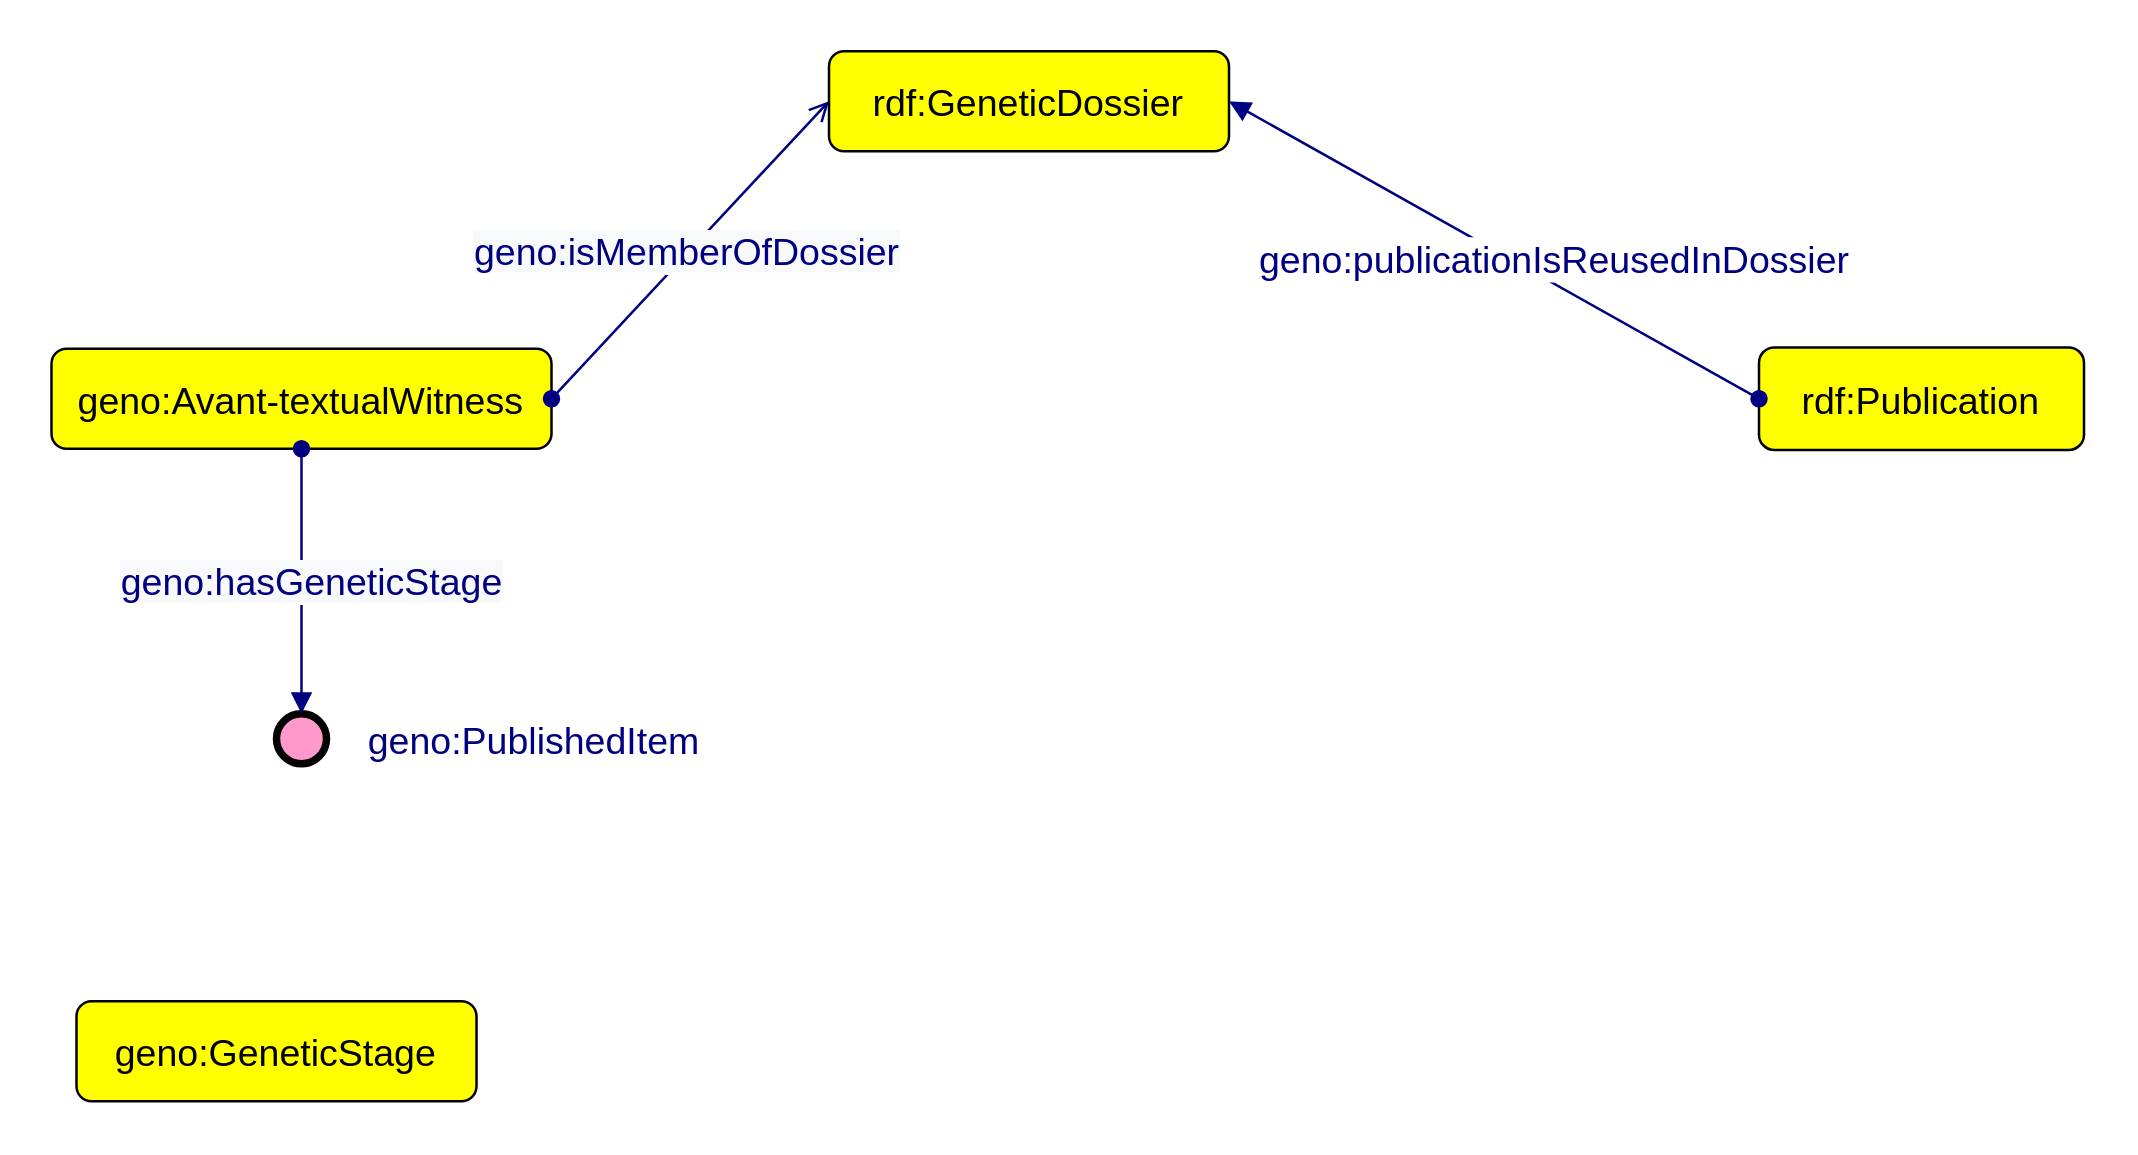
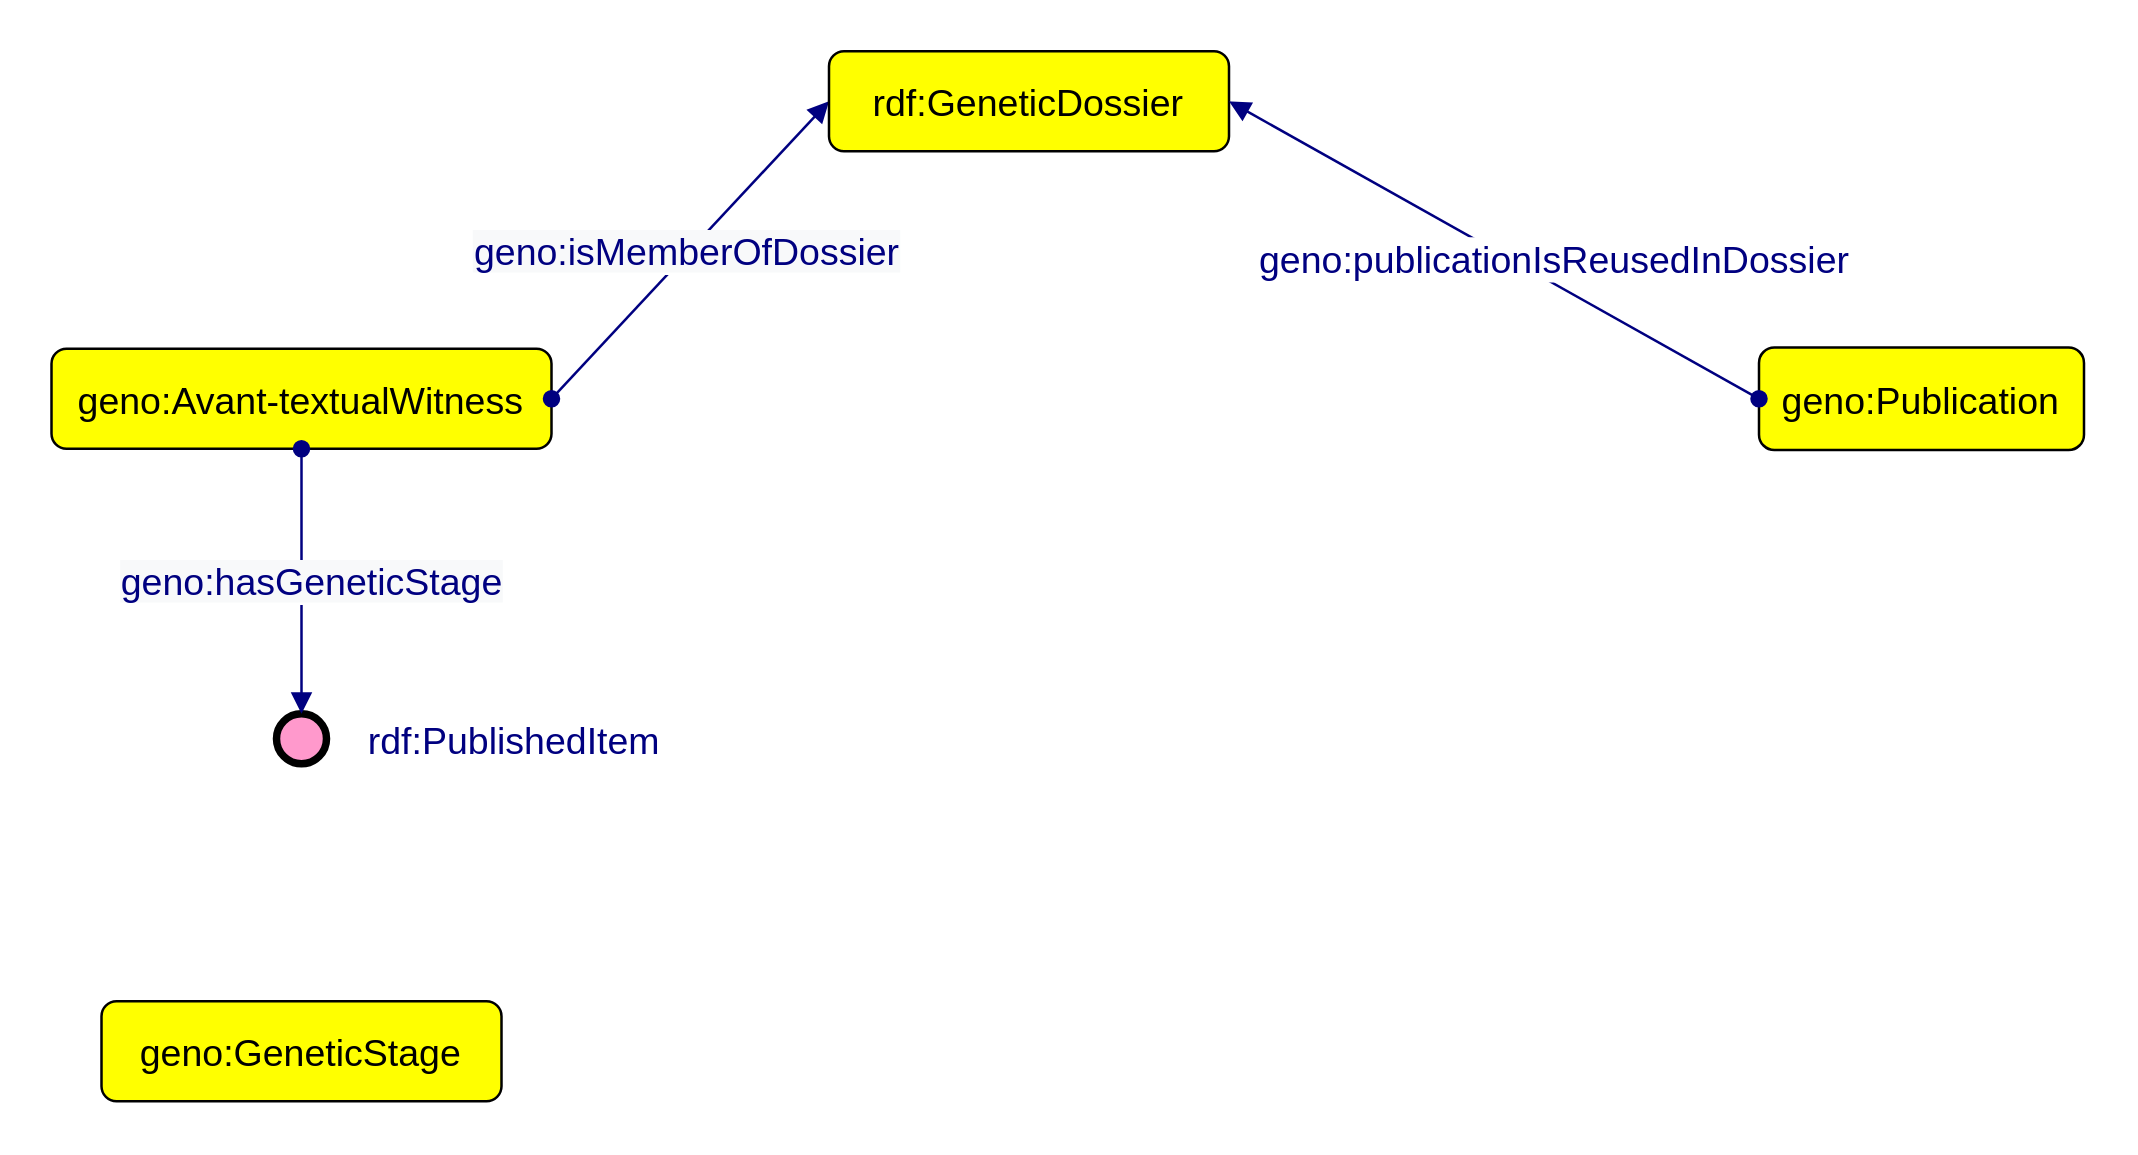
(819, 112) -> (814, 117)
(1920, 401) -> (1920, 401)
(542, 741) -> (531, 741)
(276, 1051) -> (301, 1051)
